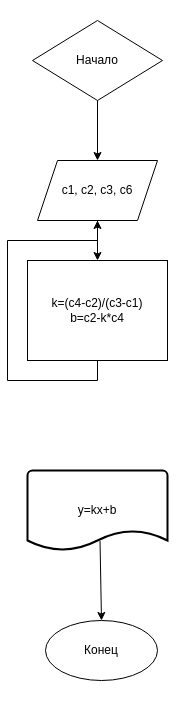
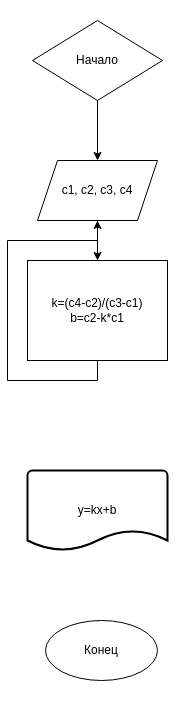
(98, 191) -> (98, 191)
(98, 311) -> (98, 311)
(101, 577) -> none
